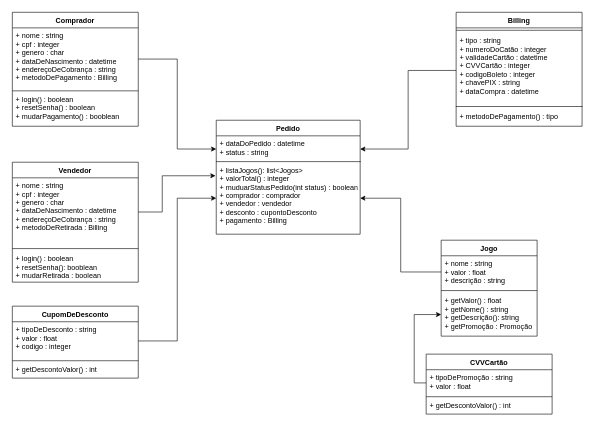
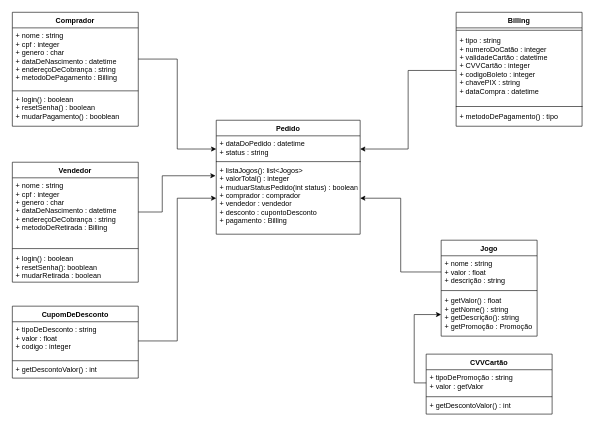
(474, 378) -> (474, 378)
